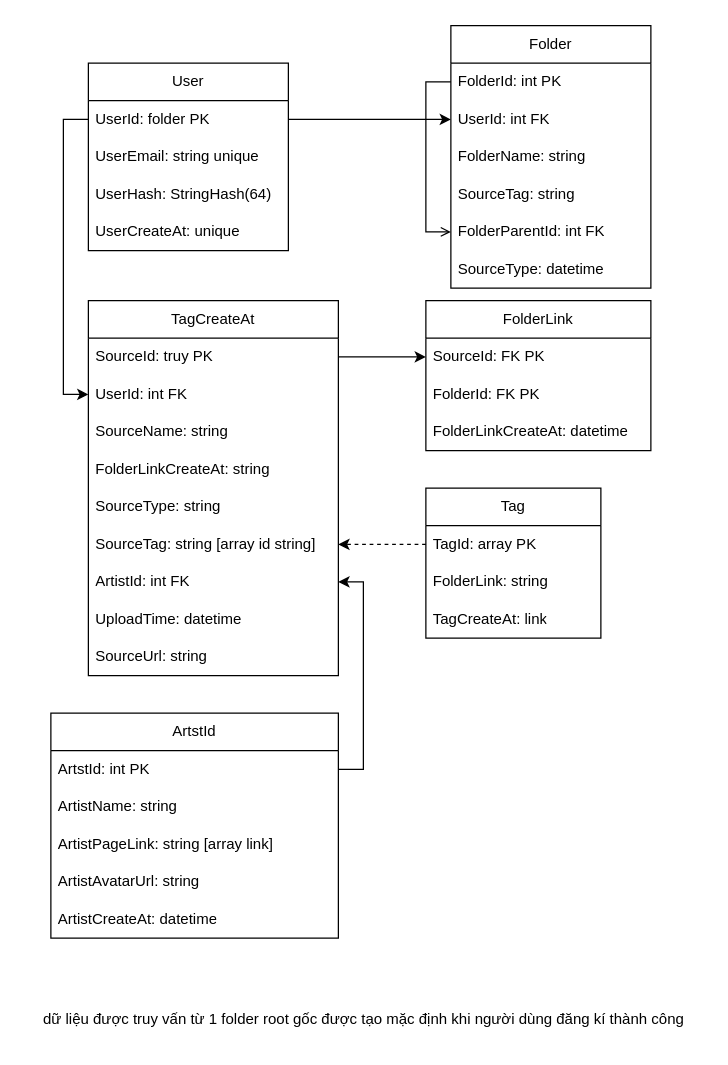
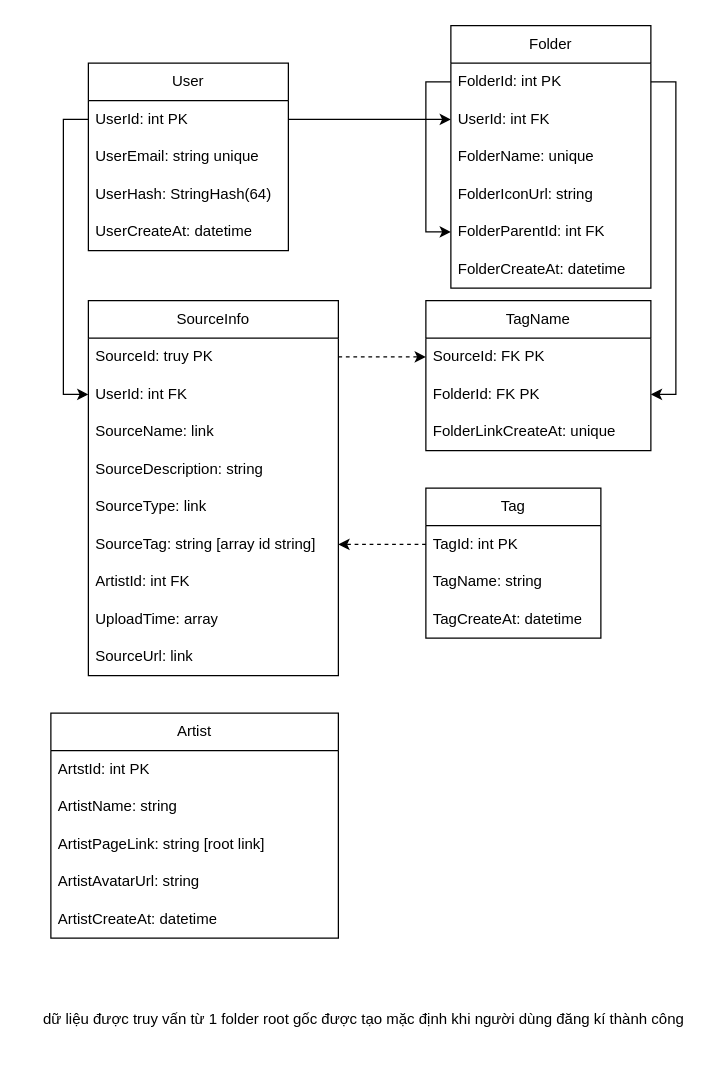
(159, 119) -> (147, 119)
(526, 157) -> (526, 157)
(524, 194) -> (537, 194)
(174, 232) -> (182, 232)
(442, 232) -> (441, 232)
none -> (676, 234)
(536, 269) -> (551, 269)
(213, 319) -> (213, 319)
(538, 319) -> (538, 319)
(376, 357) -> (376, 357)
(165, 432) -> (155, 432)
(539, 432) -> (533, 432)
(195, 469) -> (191, 469)
(165, 507) -> (155, 507)
(490, 544) -> (480, 544)
(499, 582) -> (490, 582)
(170, 619) -> (159, 619)
(497, 619) -> (514, 619)
(159, 657) -> (149, 657)
(363, 679) -> none
(194, 732) -> (194, 732)
(188, 844) -> (183, 844)
